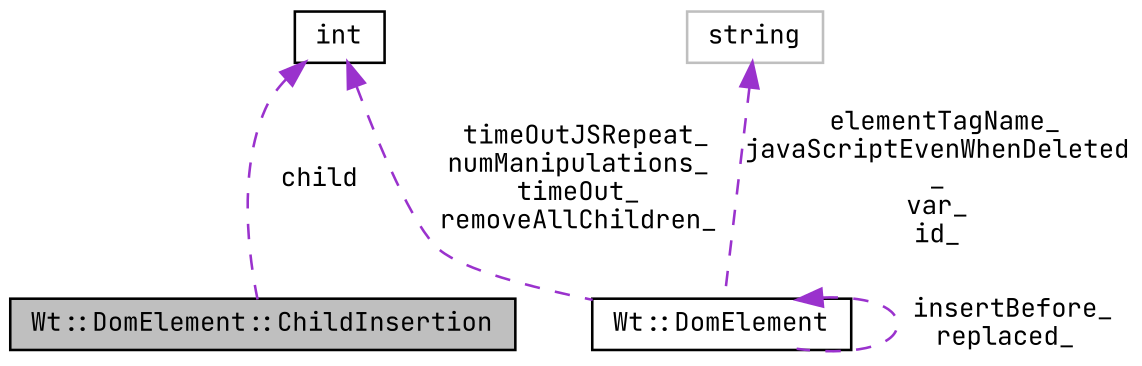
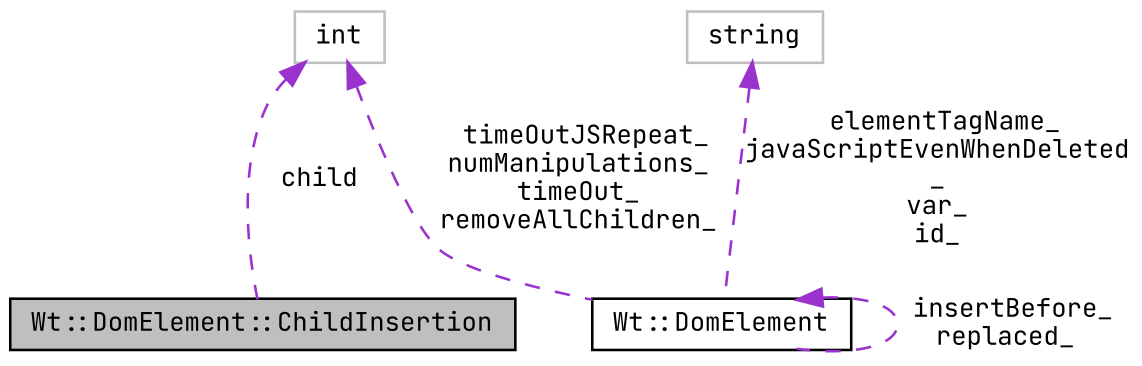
(340, 37) -> (340, 37)
